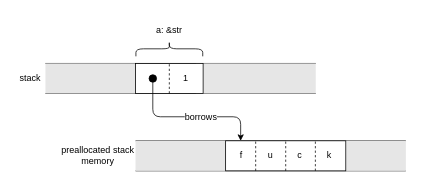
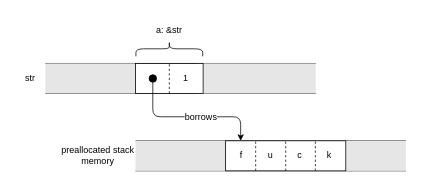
(30, 78) -> (30, 78)
